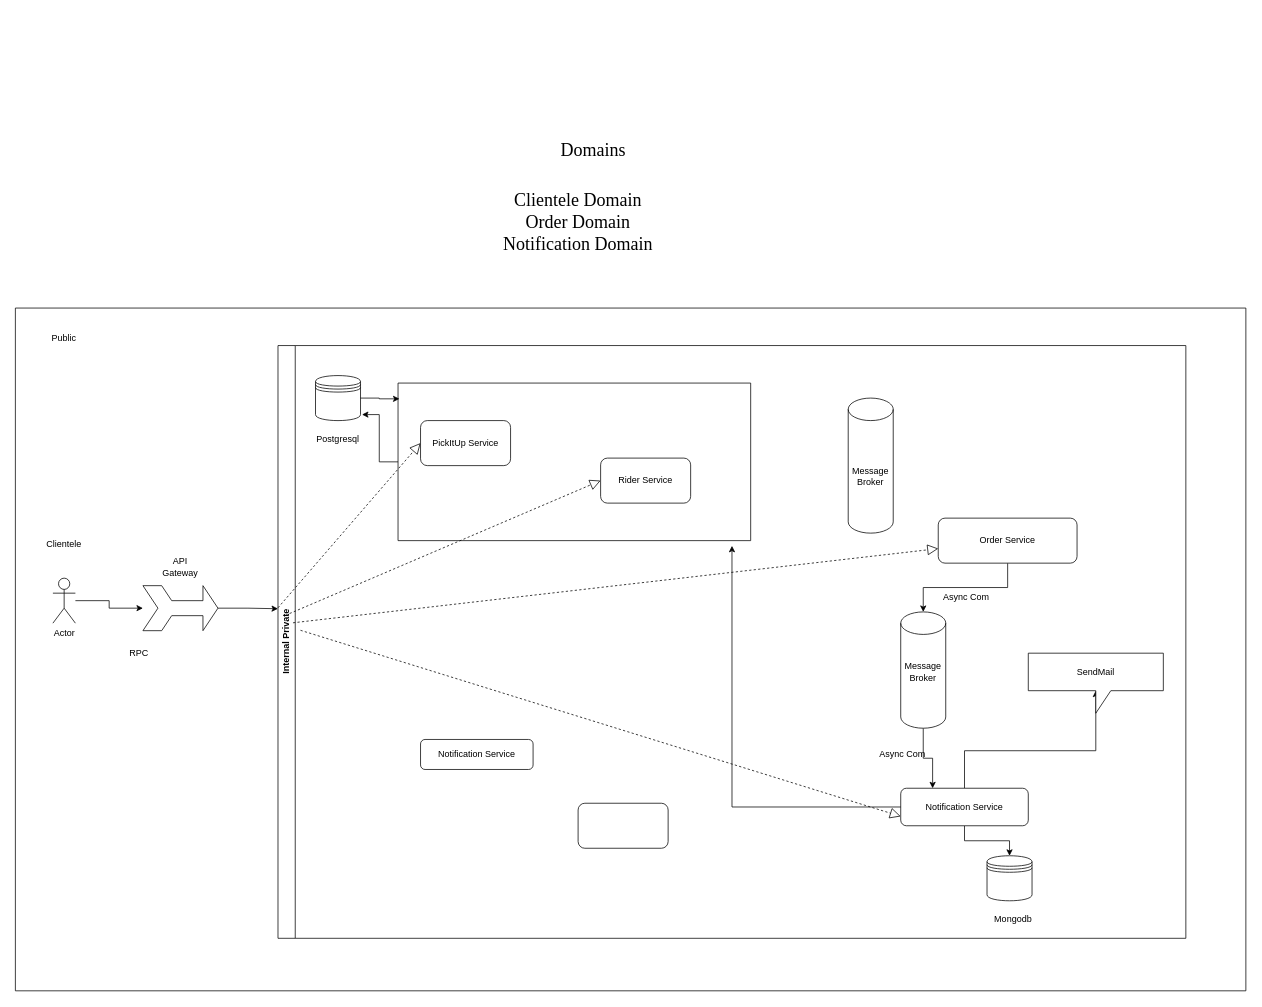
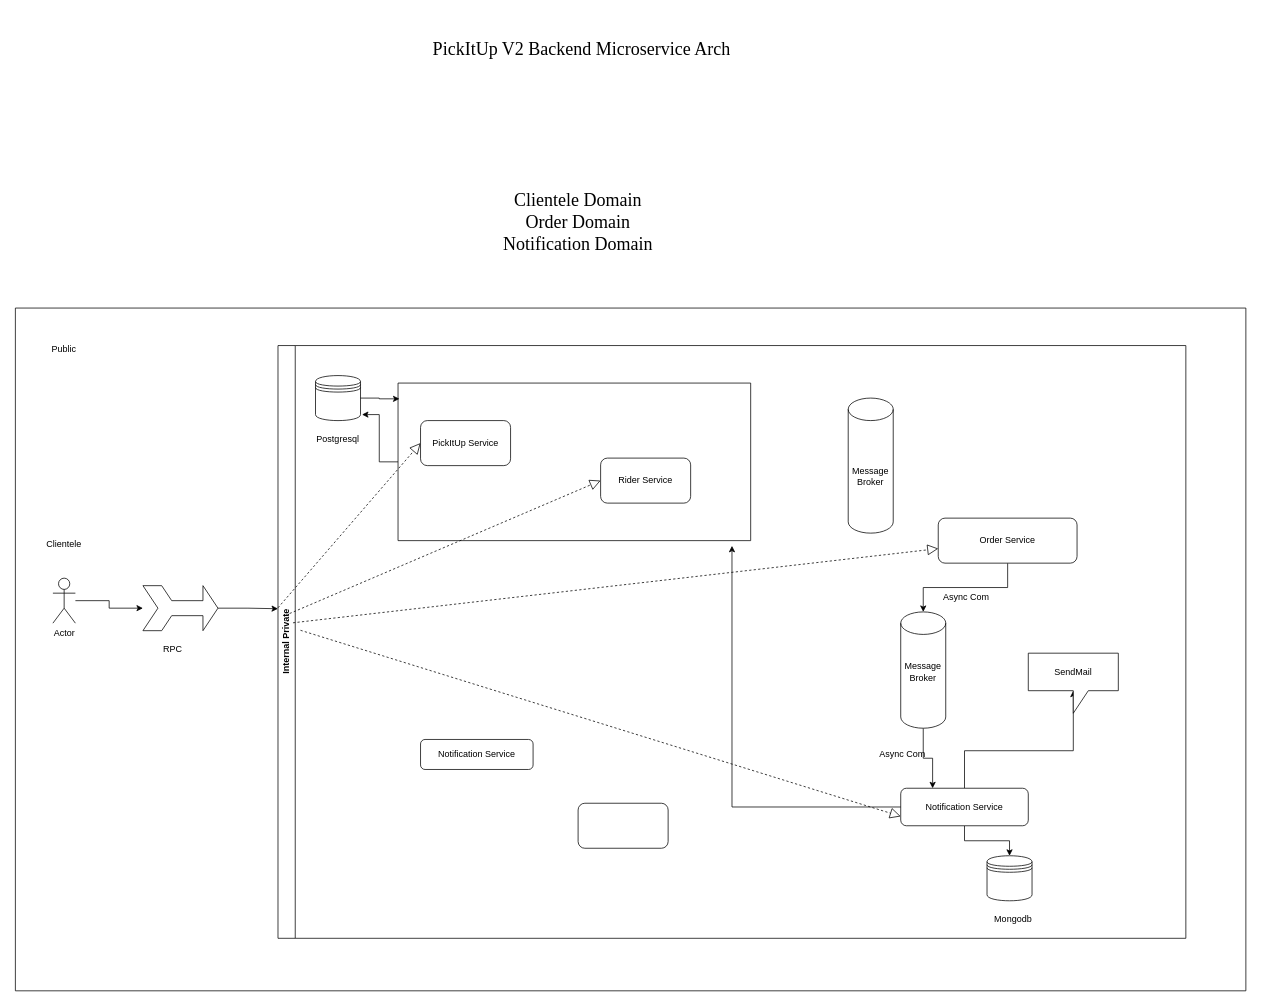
none -> (582, 49)
(593, 150) -> none
(64, 338) -> (64, 349)
(180, 567) -> none
(139, 653) -> (173, 649)
(1095, 683) -> (1073, 683)
